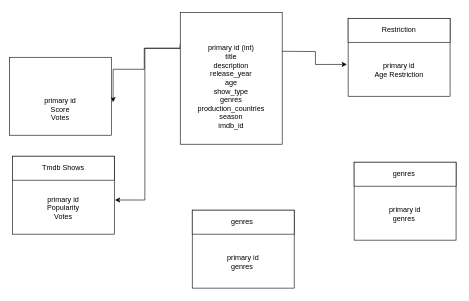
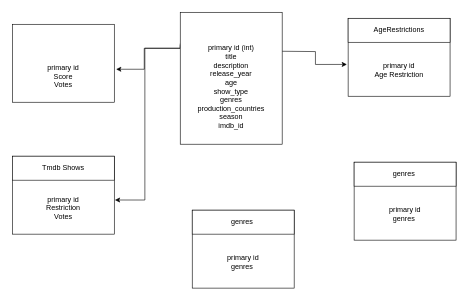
(399, 30) -> (399, 30)
(60, 96) -> (63, 63)
(63, 195) -> (63, 195)
